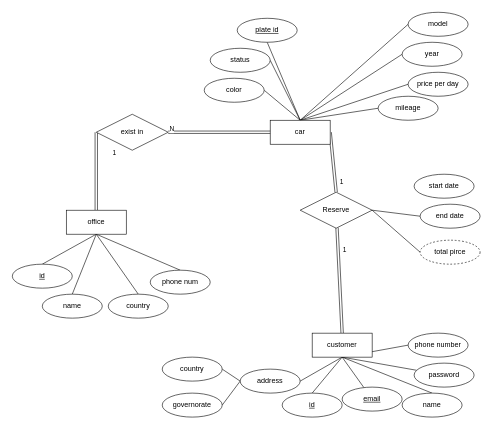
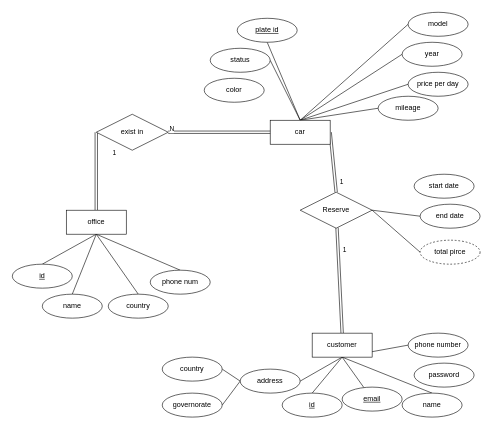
(281, 104) -> none
(382, 364) -> none
